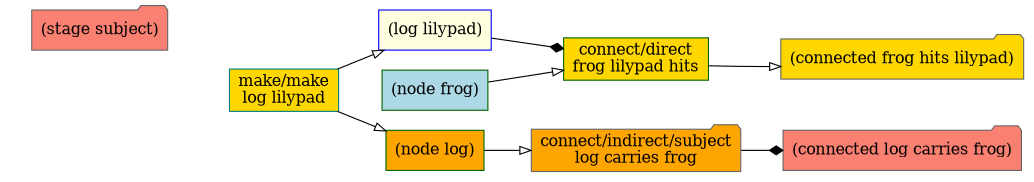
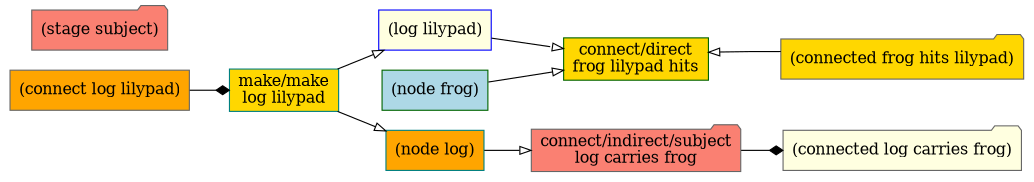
(521, 42) -> (521, 42)
(739, 66) -> (750, 52)
none -> (100, 90)
(435, 150) -> (435, 150)
(636, 150) -> (636, 150)
(902, 150) -> (902, 150)
